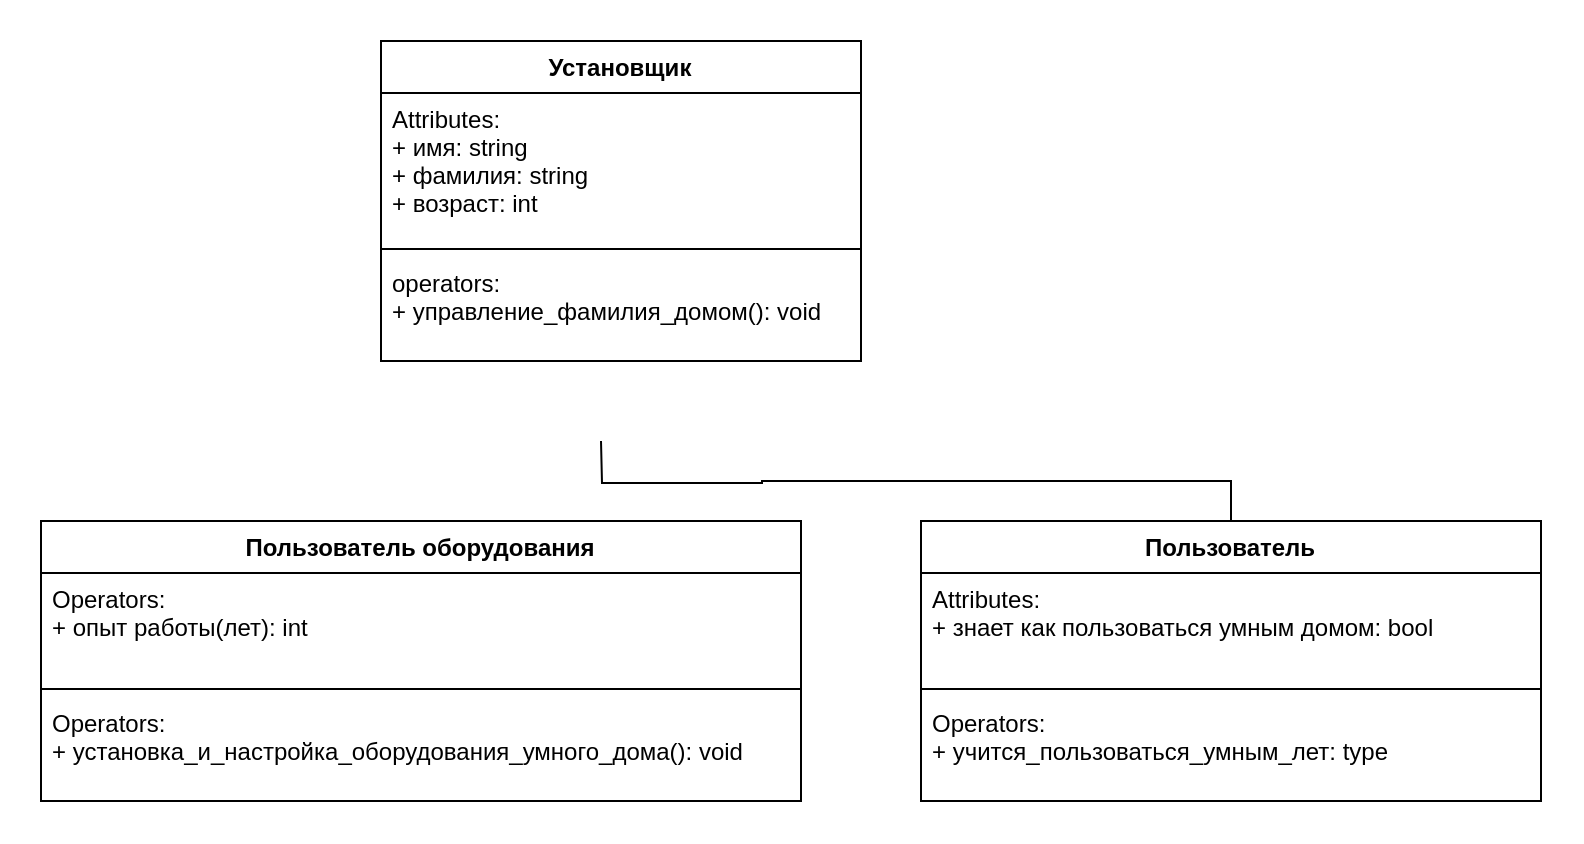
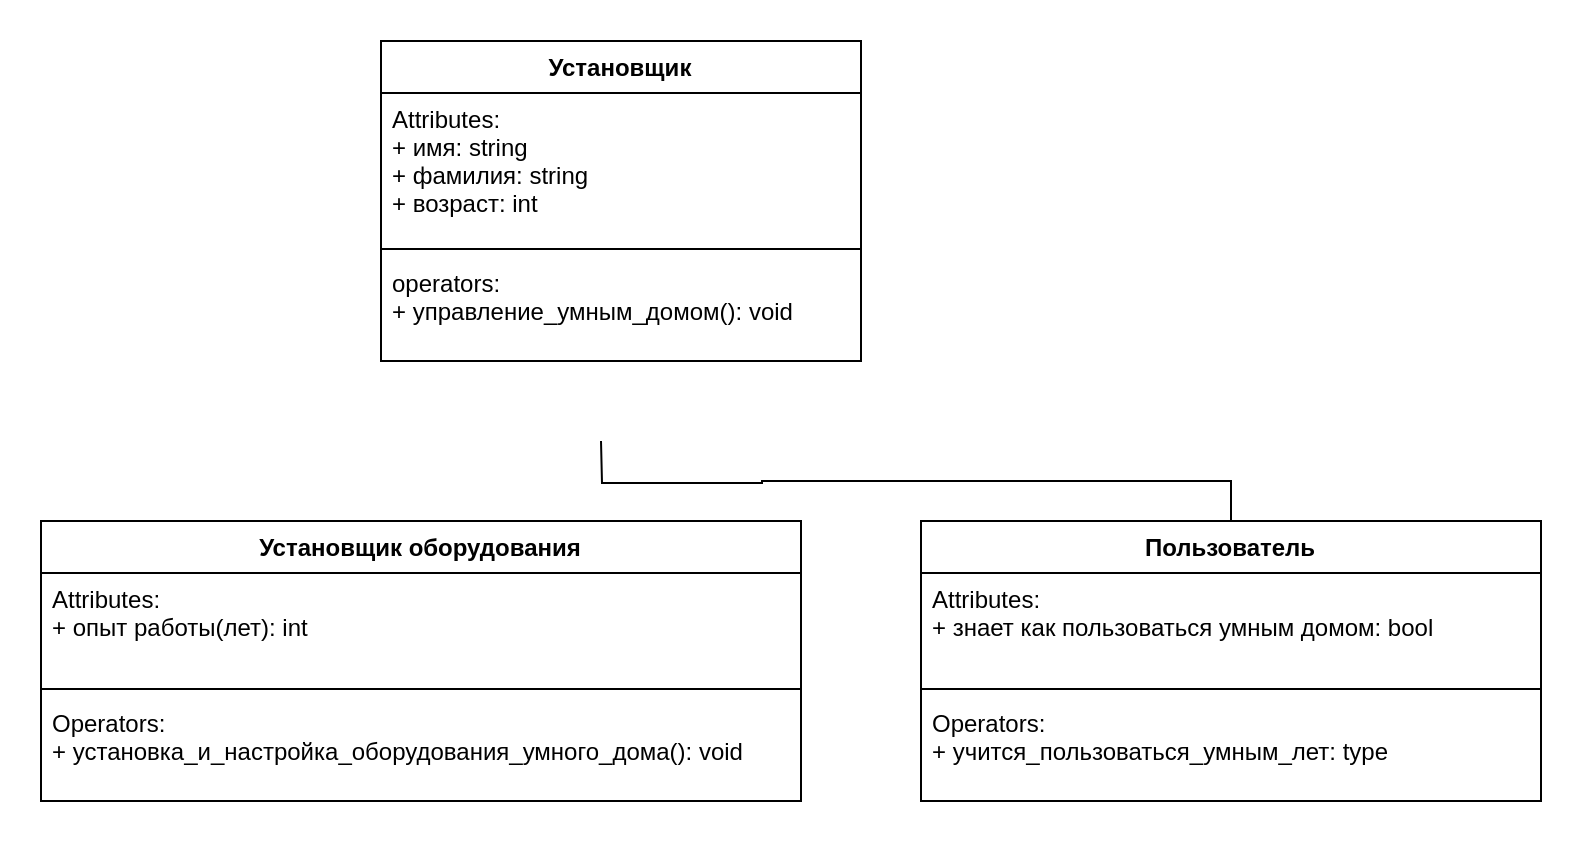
(456, 284) -> (456, 284)
(420, 548) -> (420, 548)
(116, 600) -> (120, 600)
